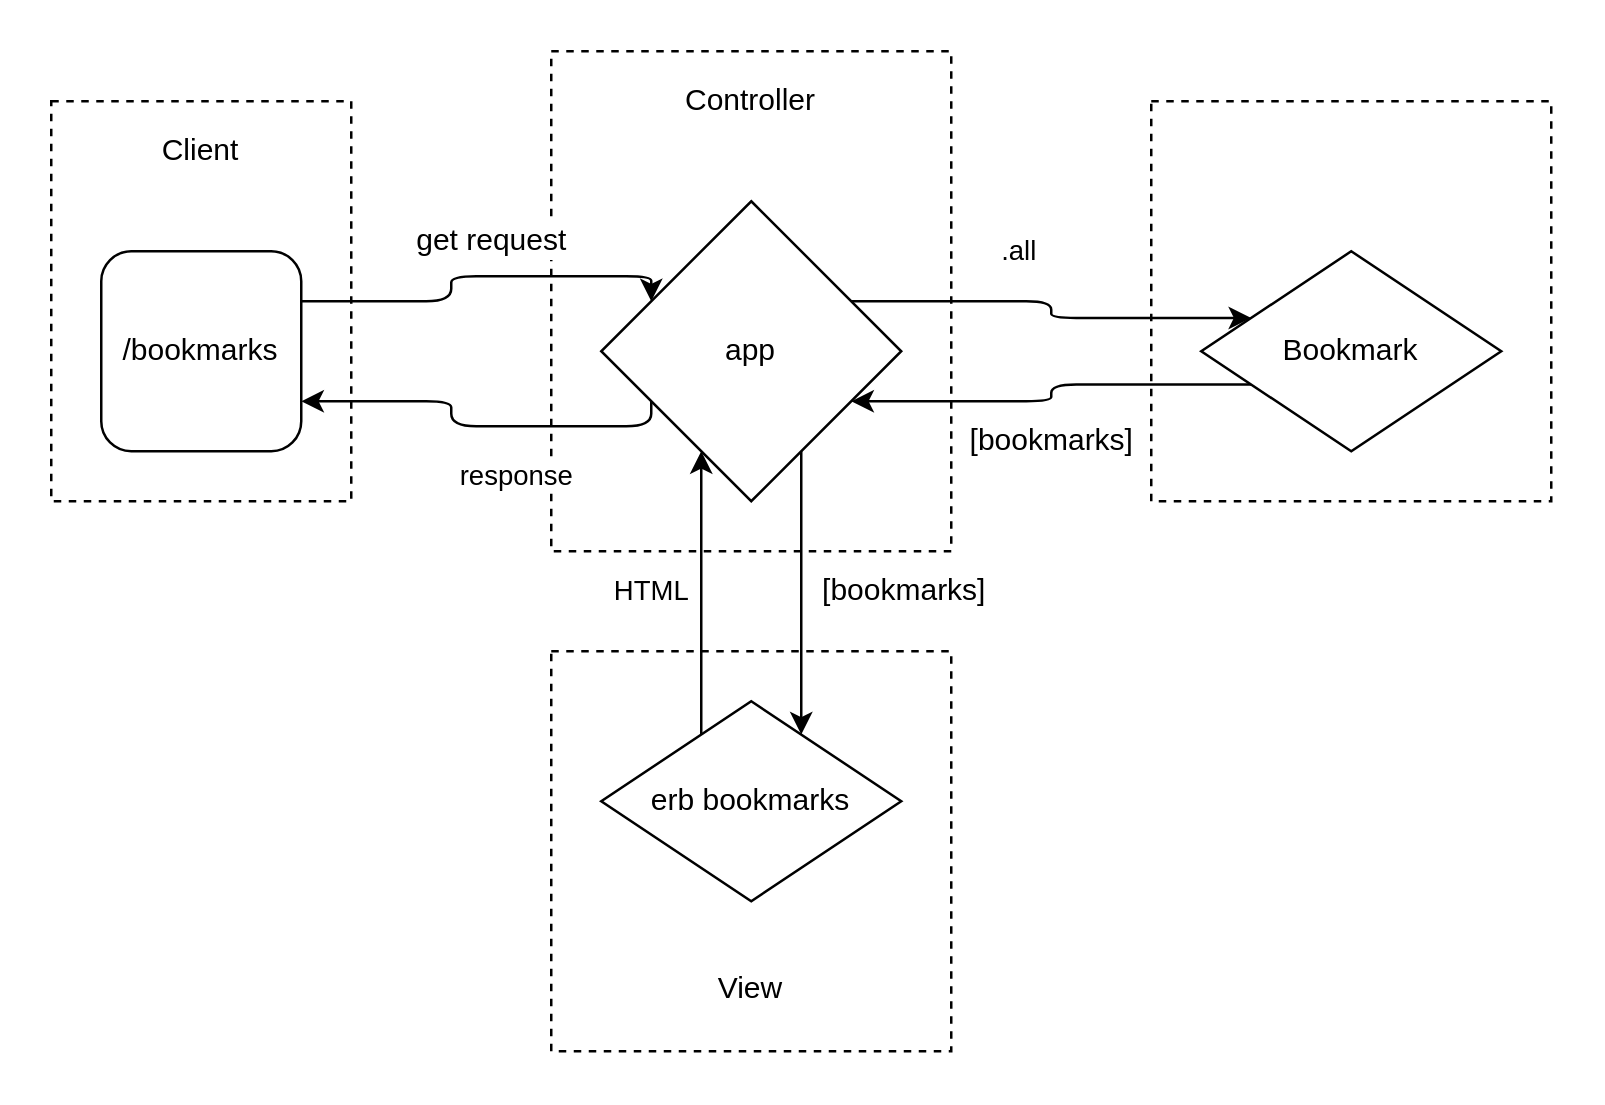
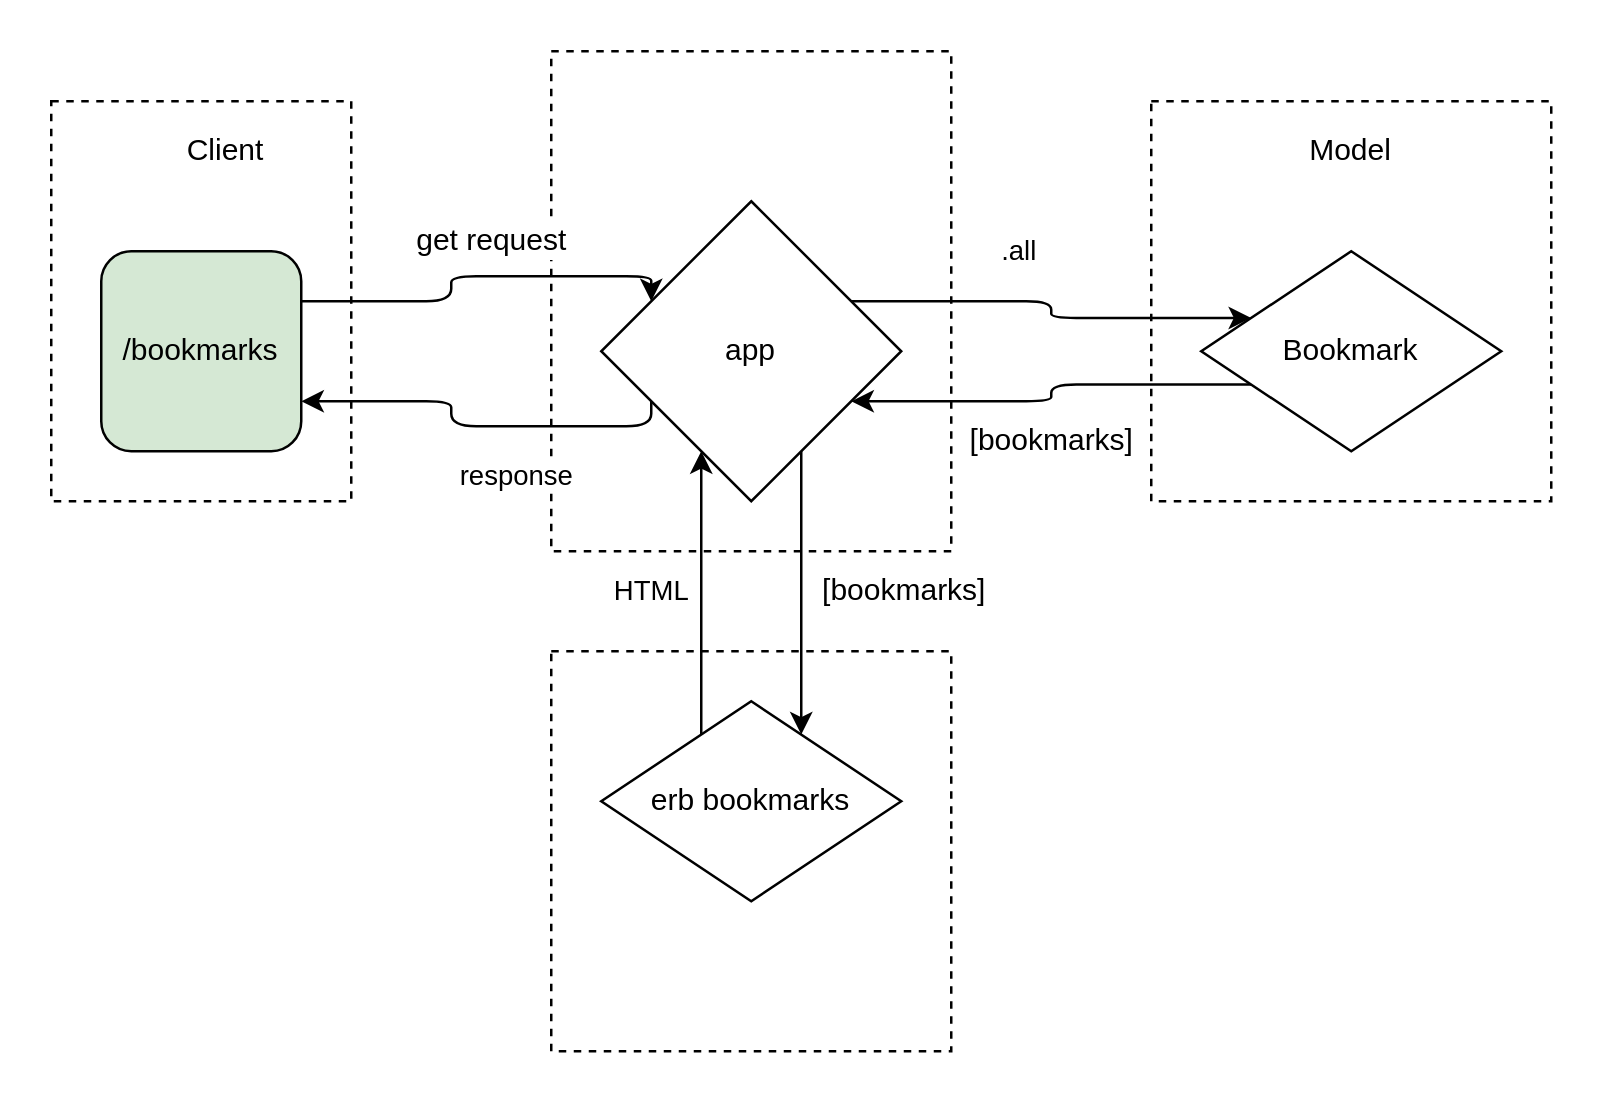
(751, 101) -> none
(201, 151) -> (226, 151)
none -> (1351, 151)
(201, 351) -> (201, 351)
(751, 989) -> none
